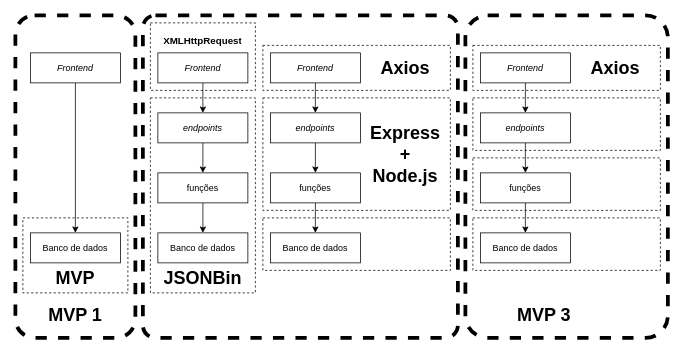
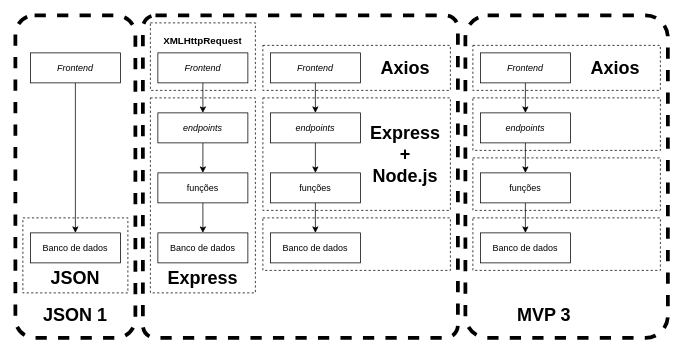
(75, 261) -> (75, 261)
(203, 261) -> (203, 261)
(75, 298) -> (75, 298)
